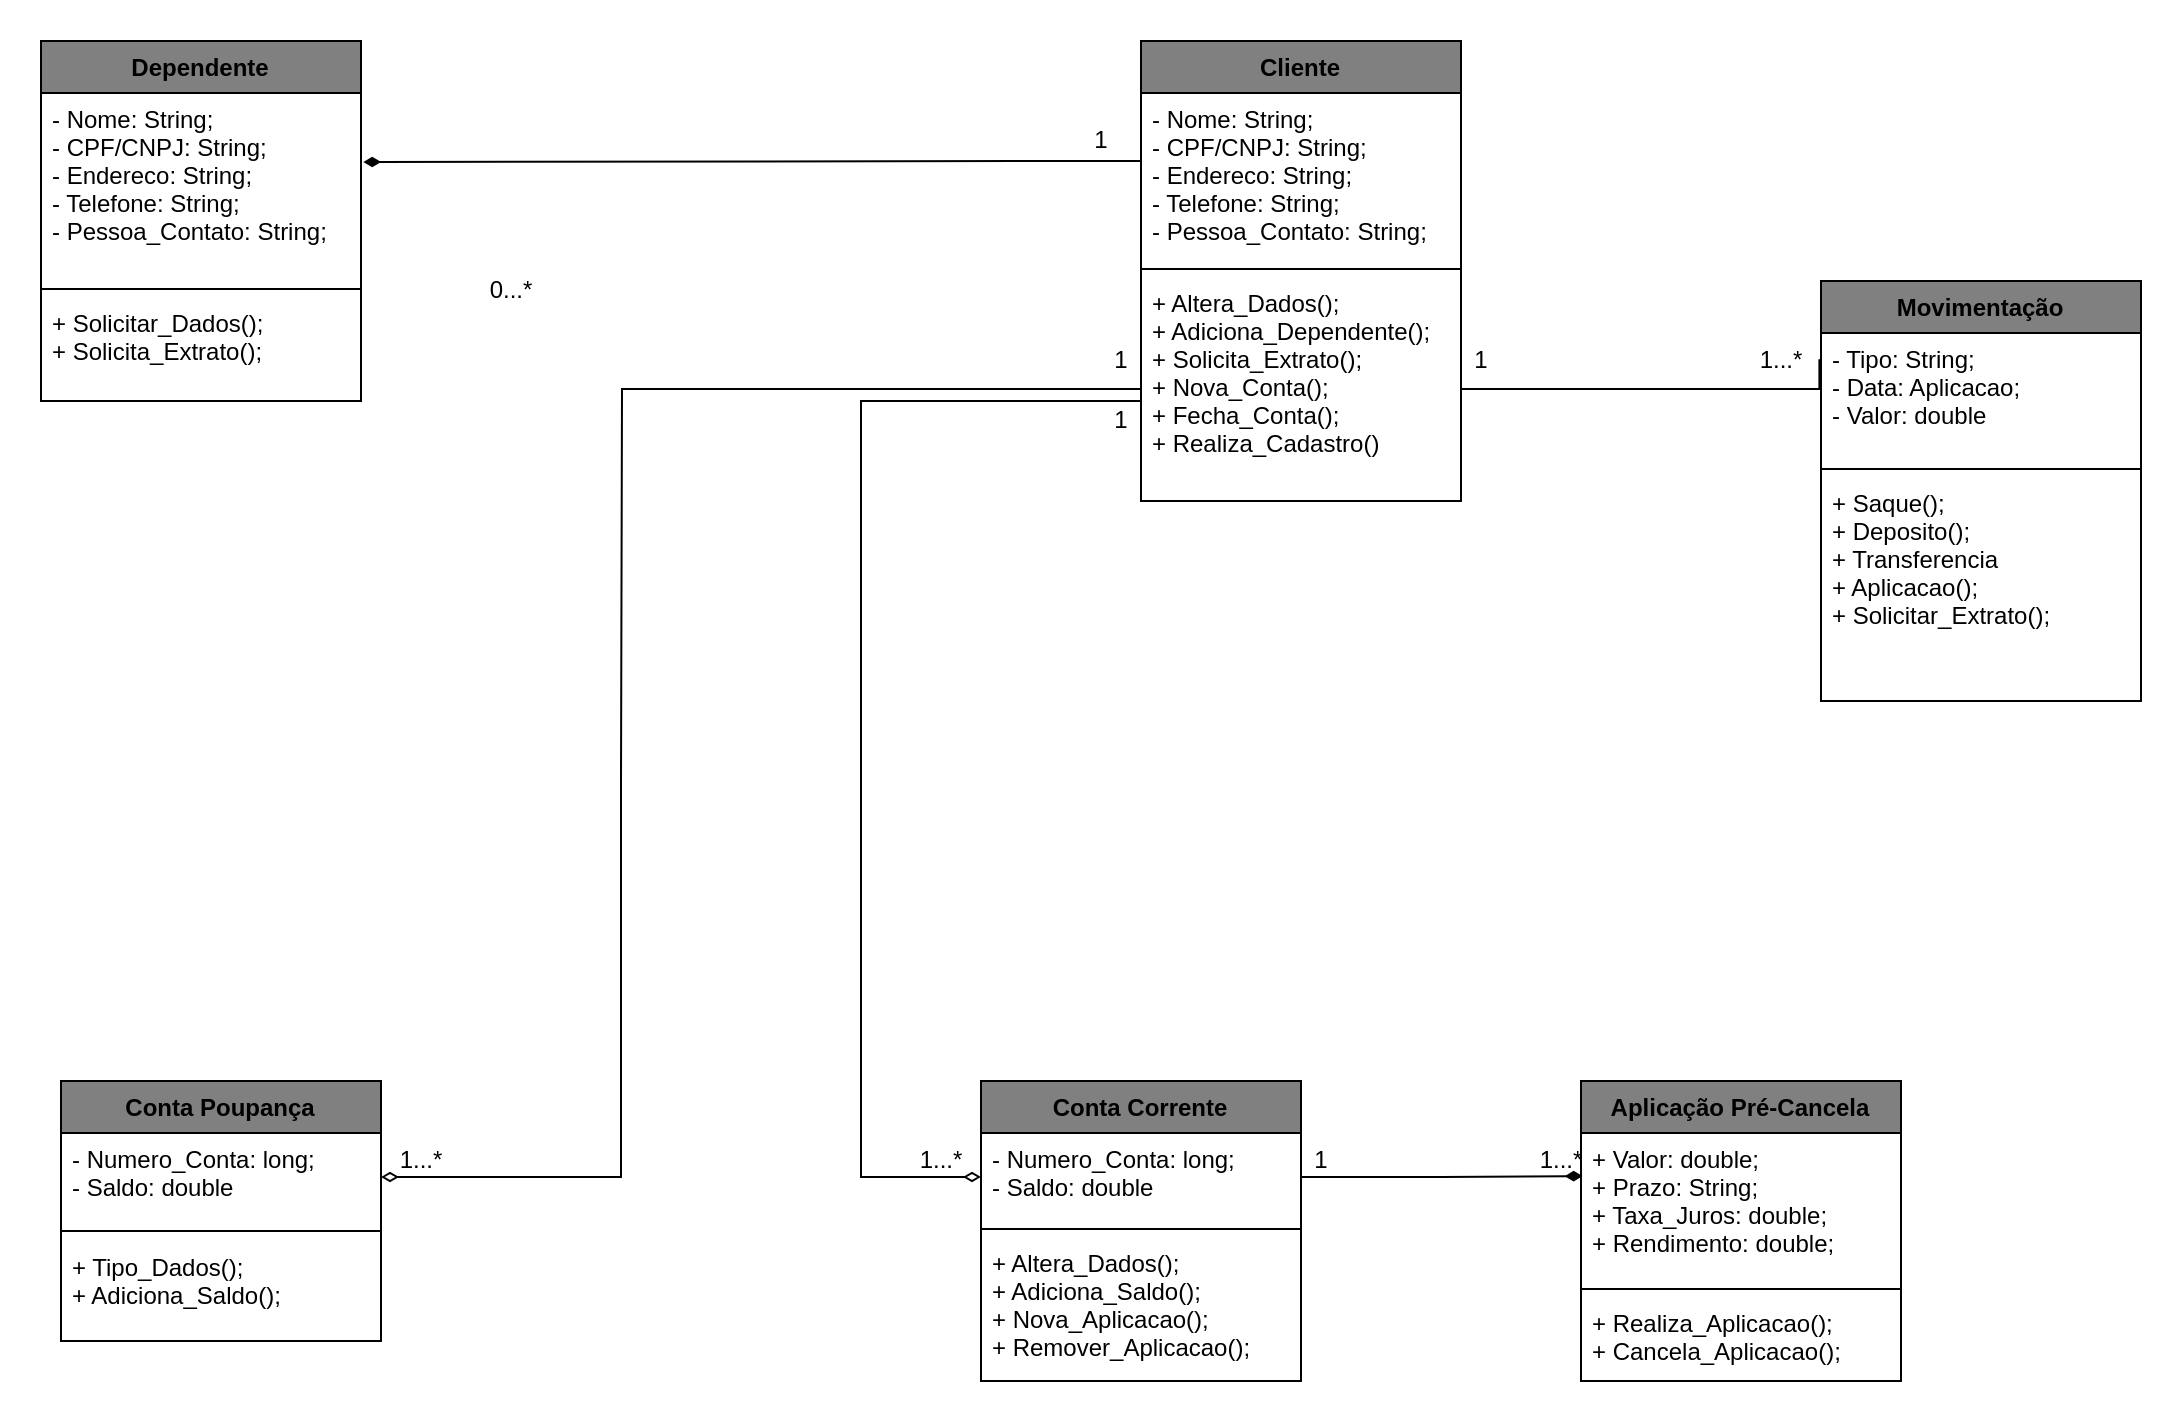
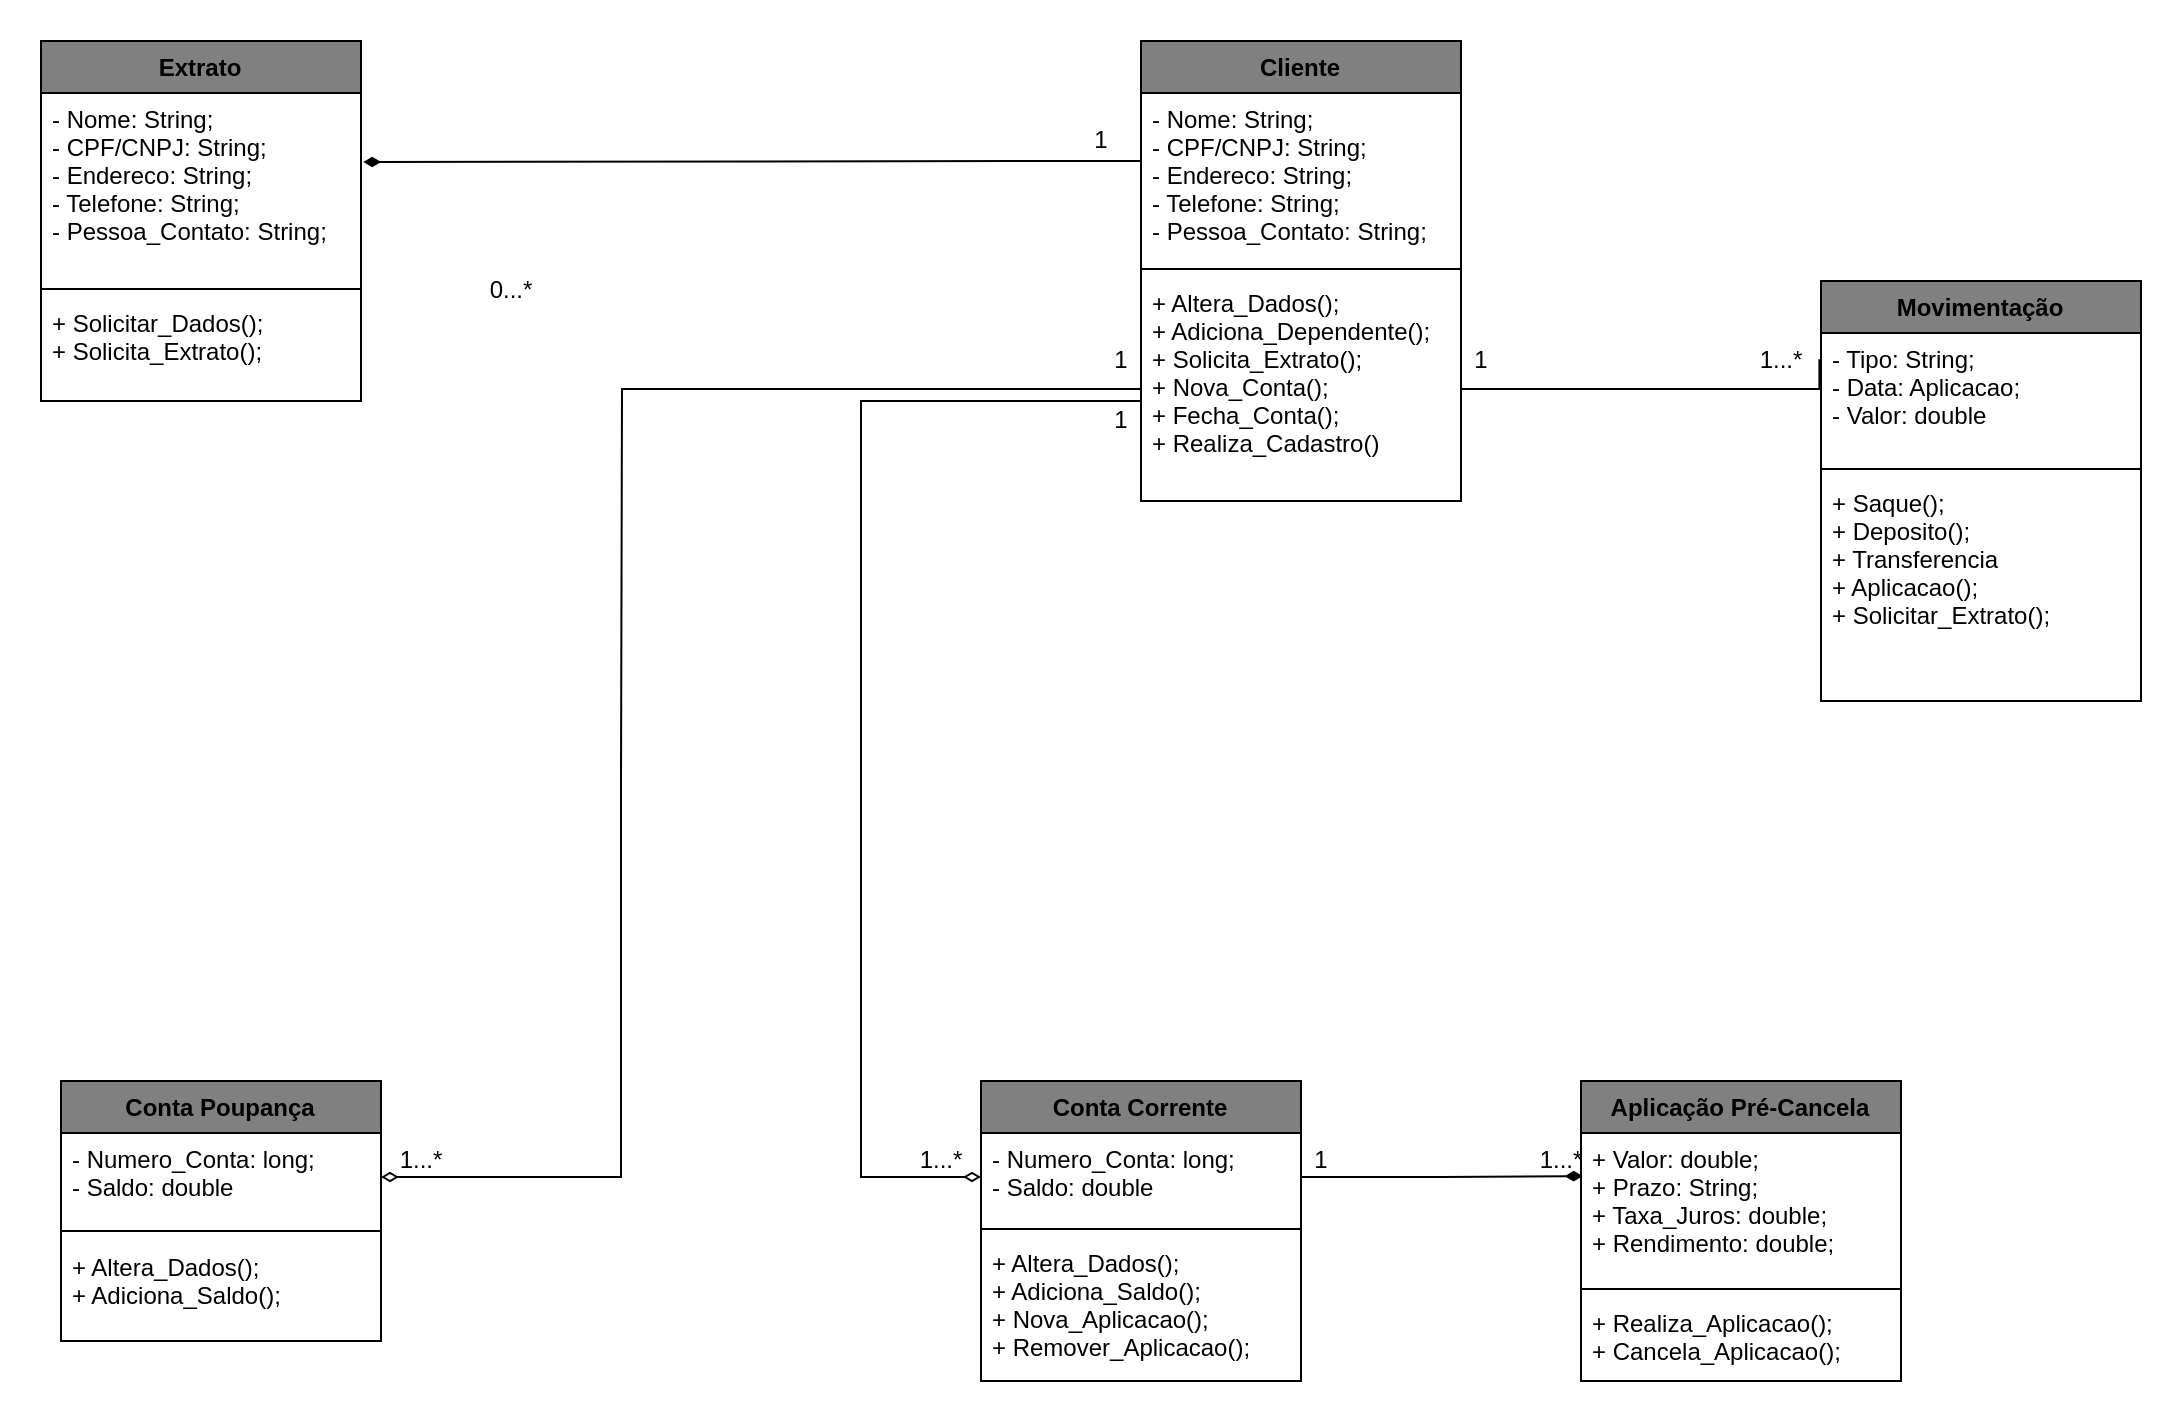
(200, 68) -> (200, 68)
(163, 1268) -> (177, 1268)
